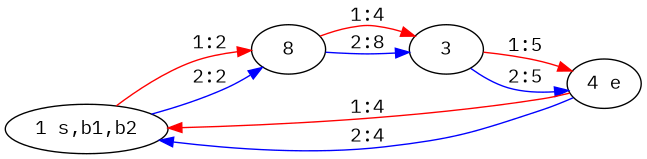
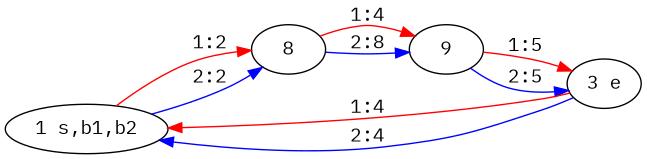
(446, 49) -> (446, 49)
(604, 84) -> (604, 84)
